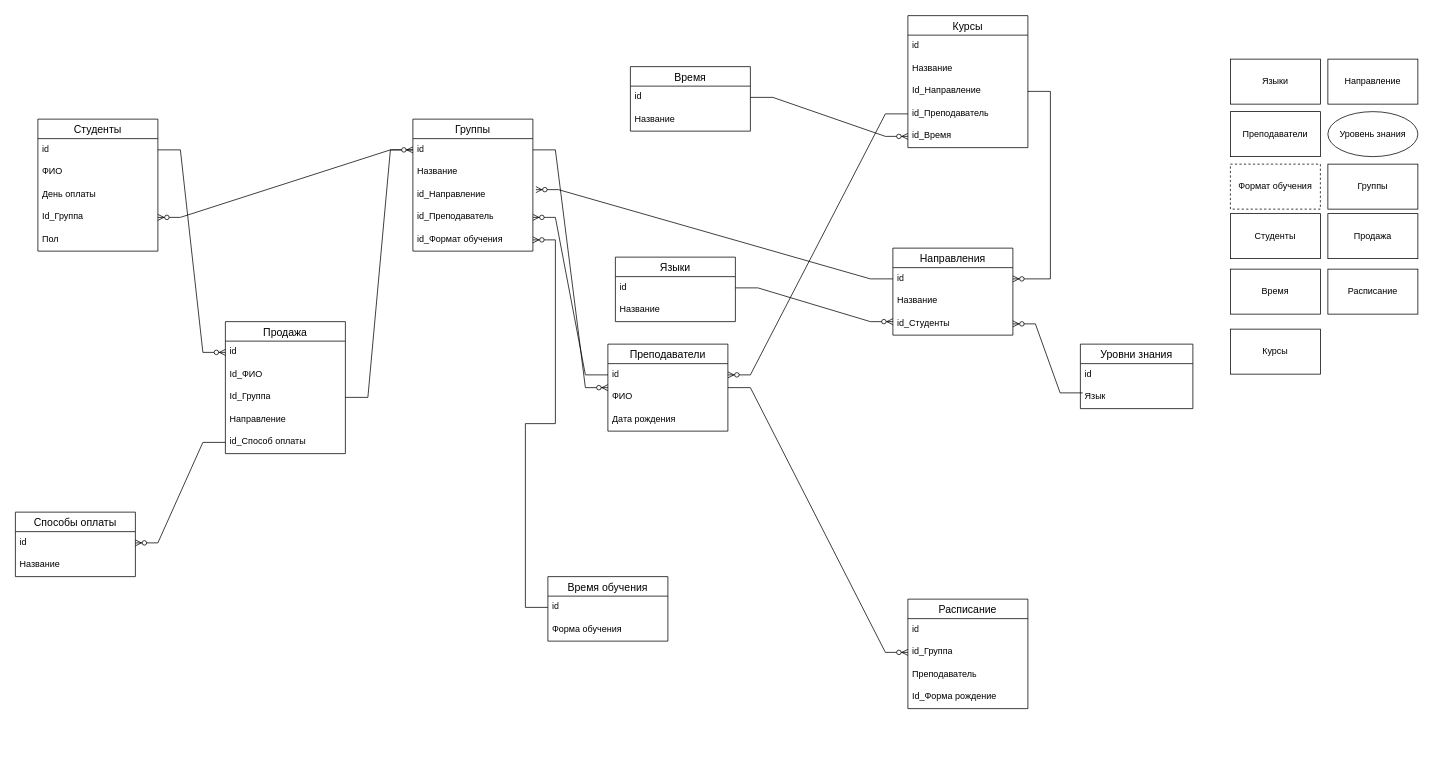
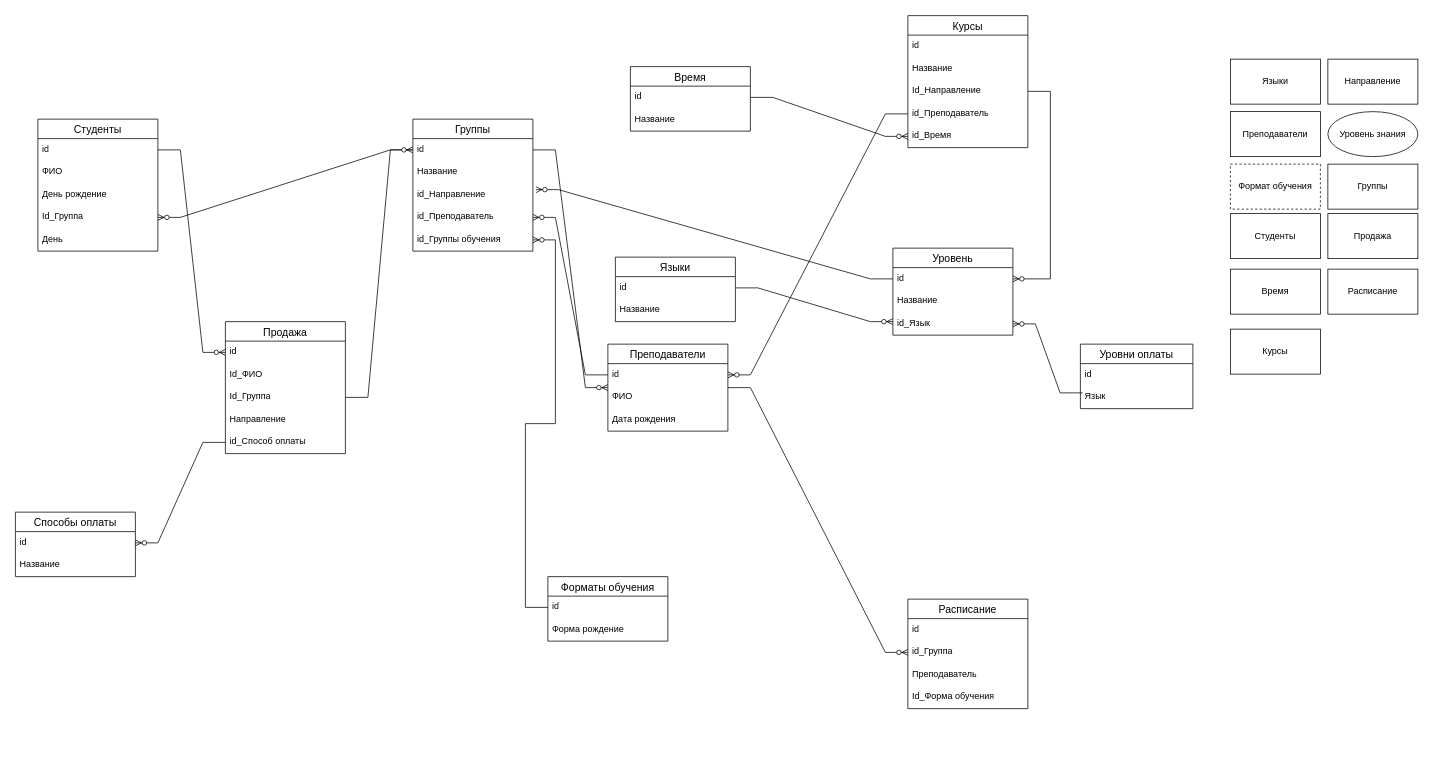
(69, 194) -> (74, 194)
(50, 239) -> (52, 239)
(460, 239) -> (460, 239)
(953, 258) -> (953, 258)
(924, 323) -> (914, 323)
(1136, 354) -> (1136, 354)
(608, 587) -> (608, 587)
(586, 629) -> (586, 629)
(954, 697) -> (954, 697)
